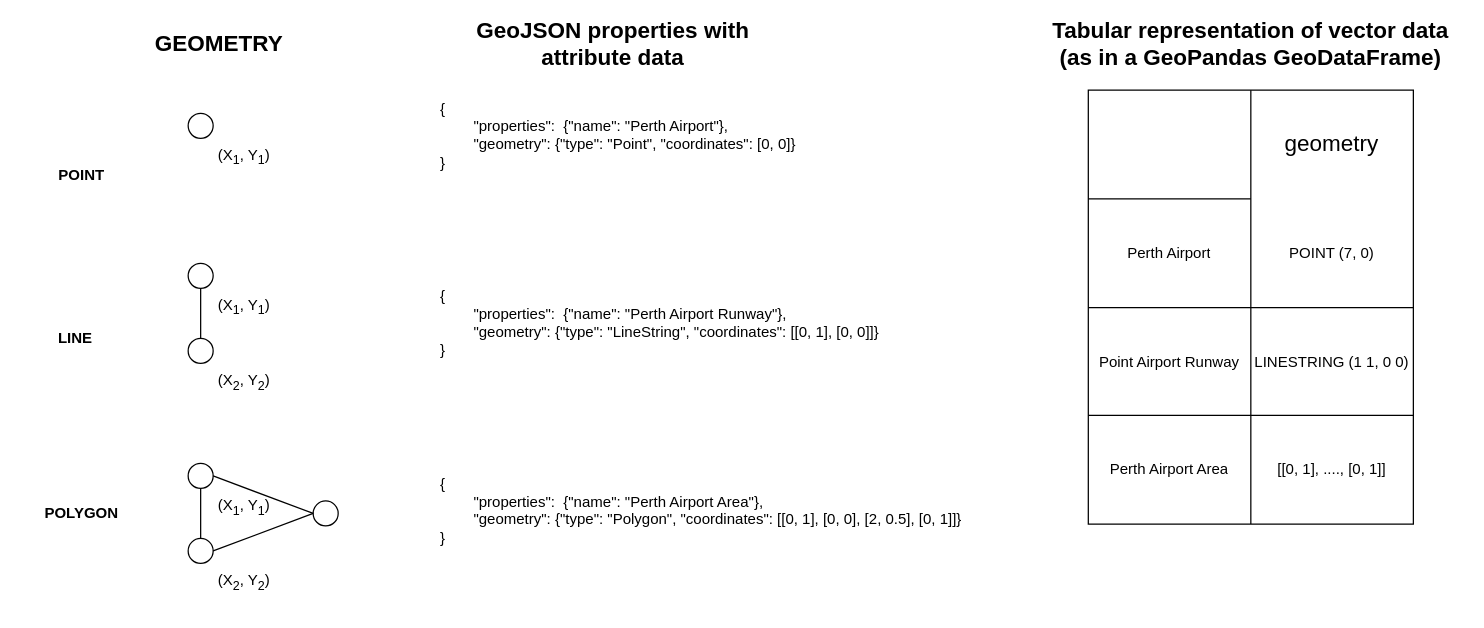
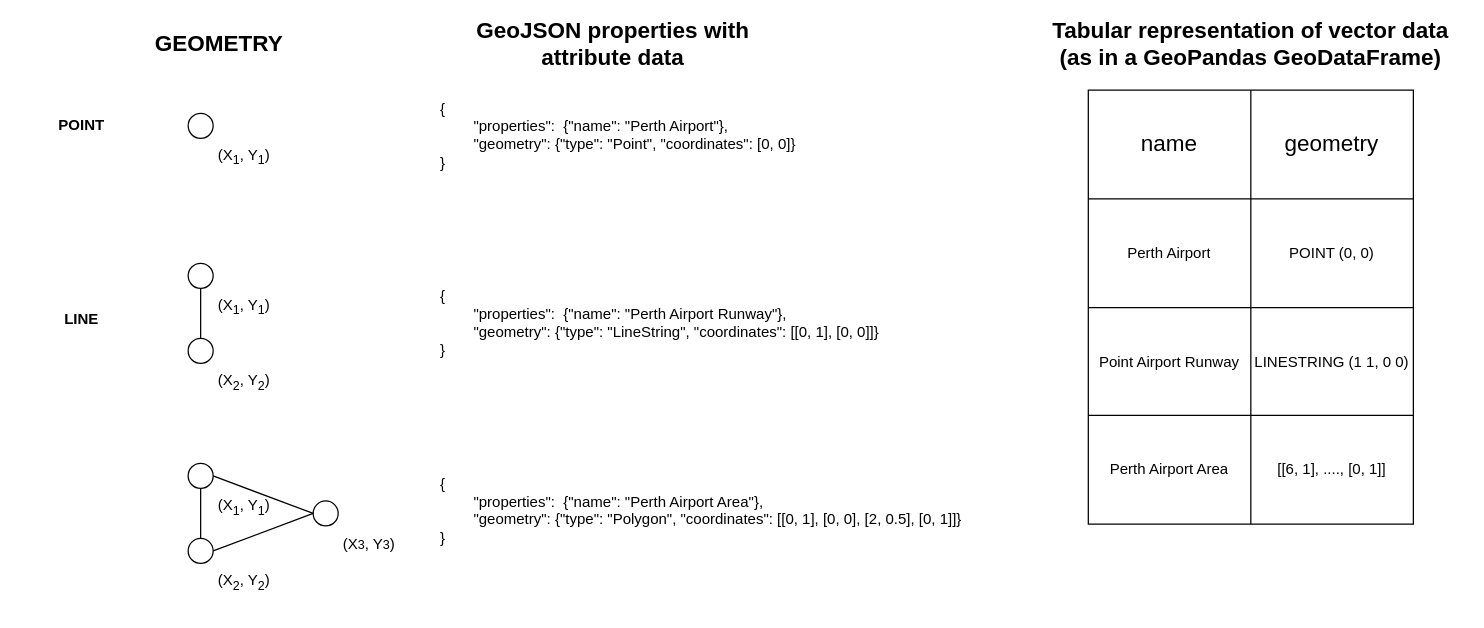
none -> (1169, 144)
(82, 176) -> (82, 126)
(1332, 253) -> (1332, 253)
(76, 338) -> (82, 319)
(1332, 469) -> (1332, 469)
(82, 513) -> none
none -> (369, 544)
